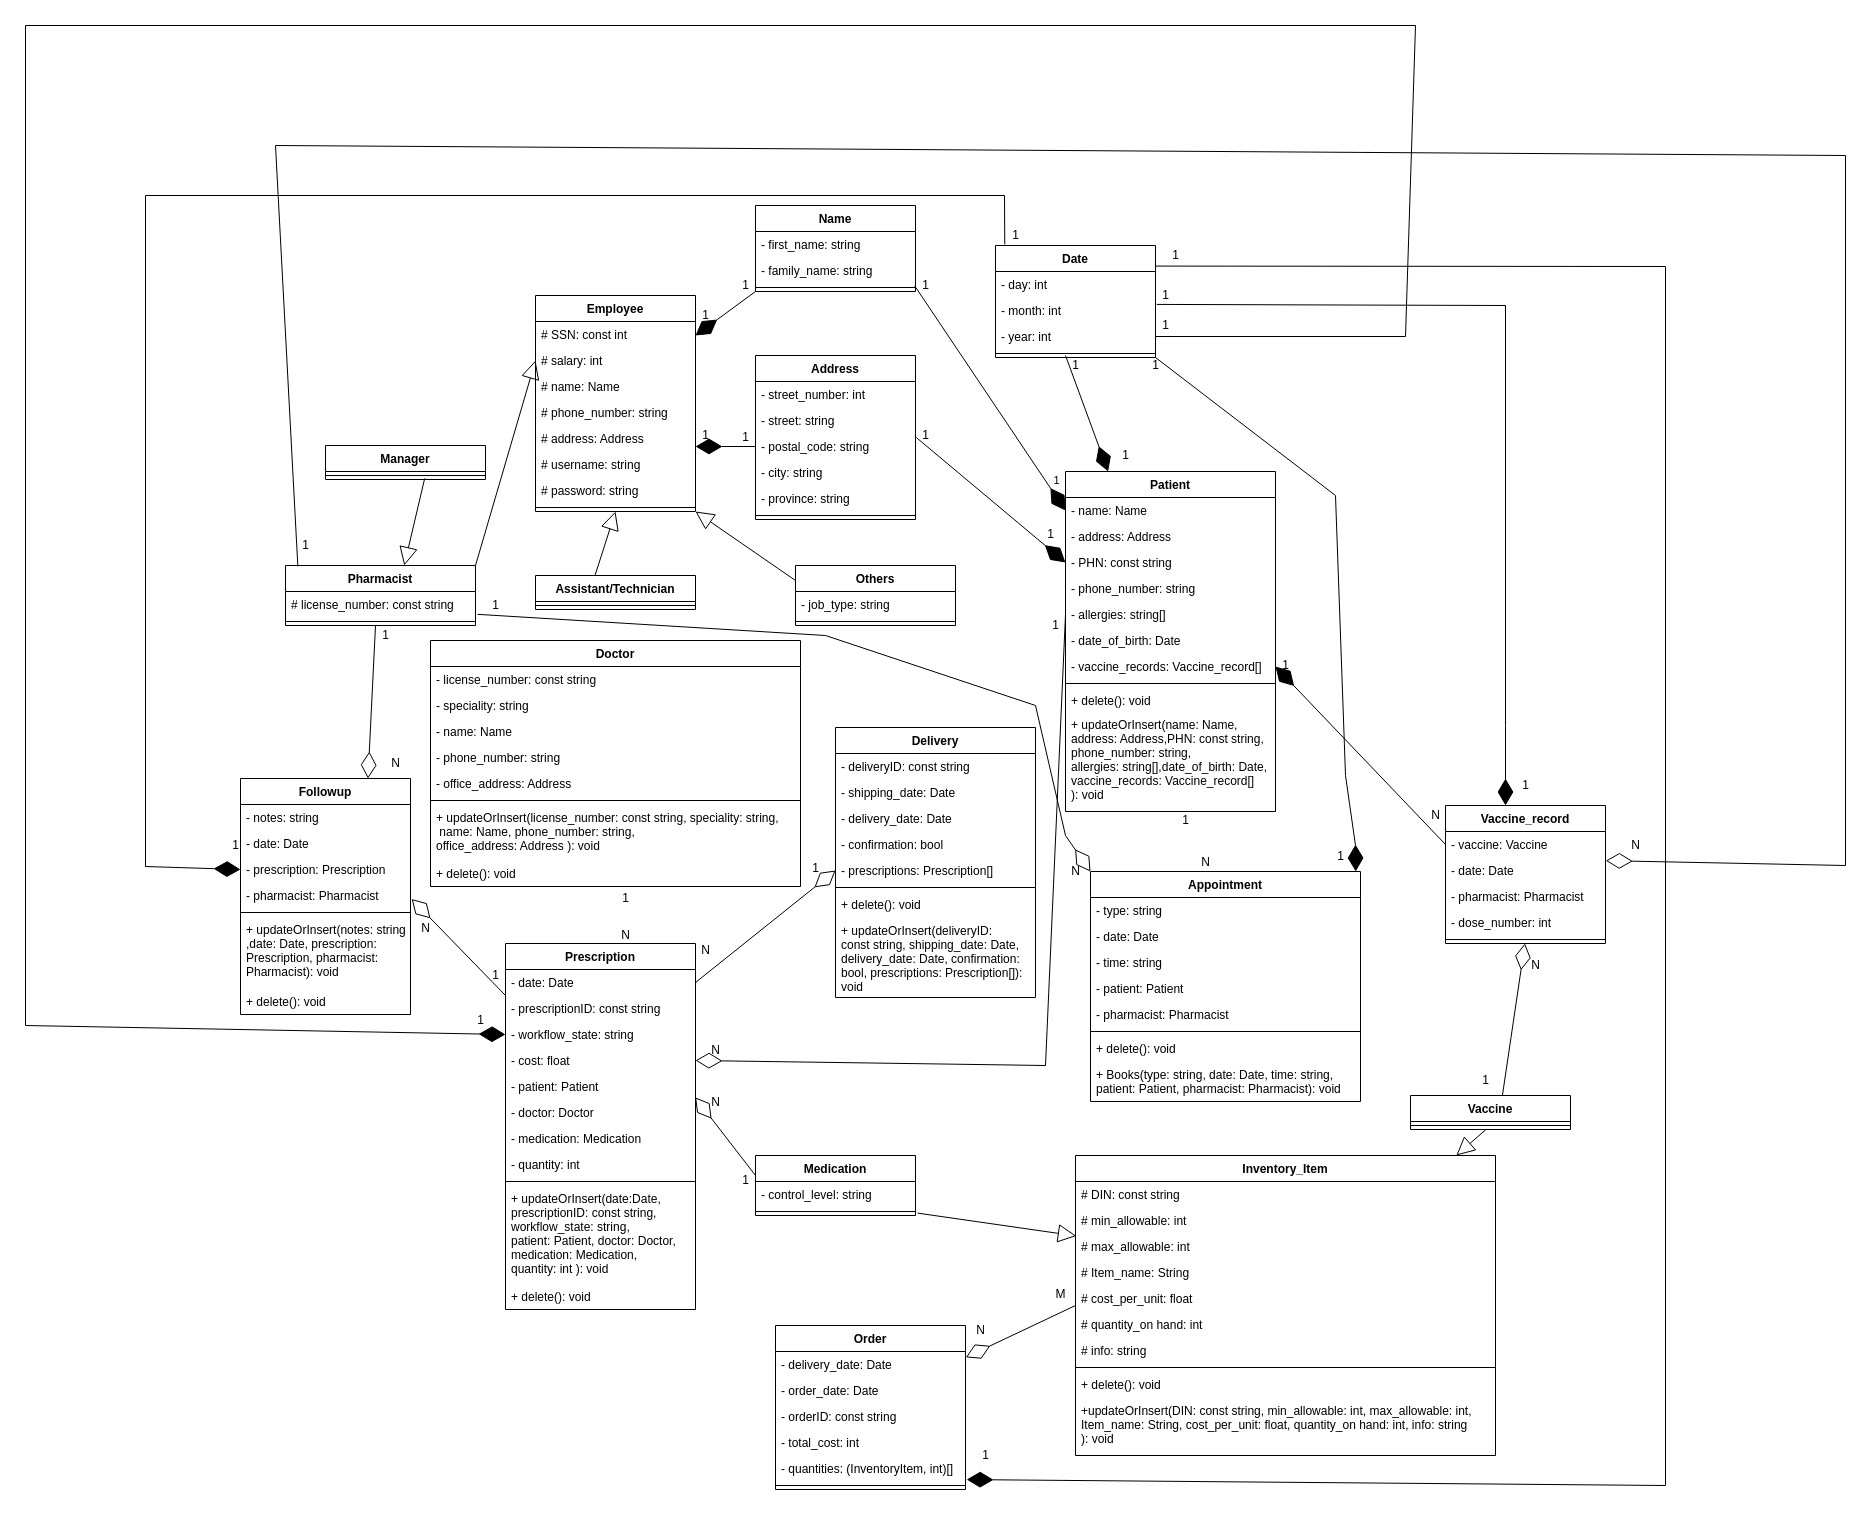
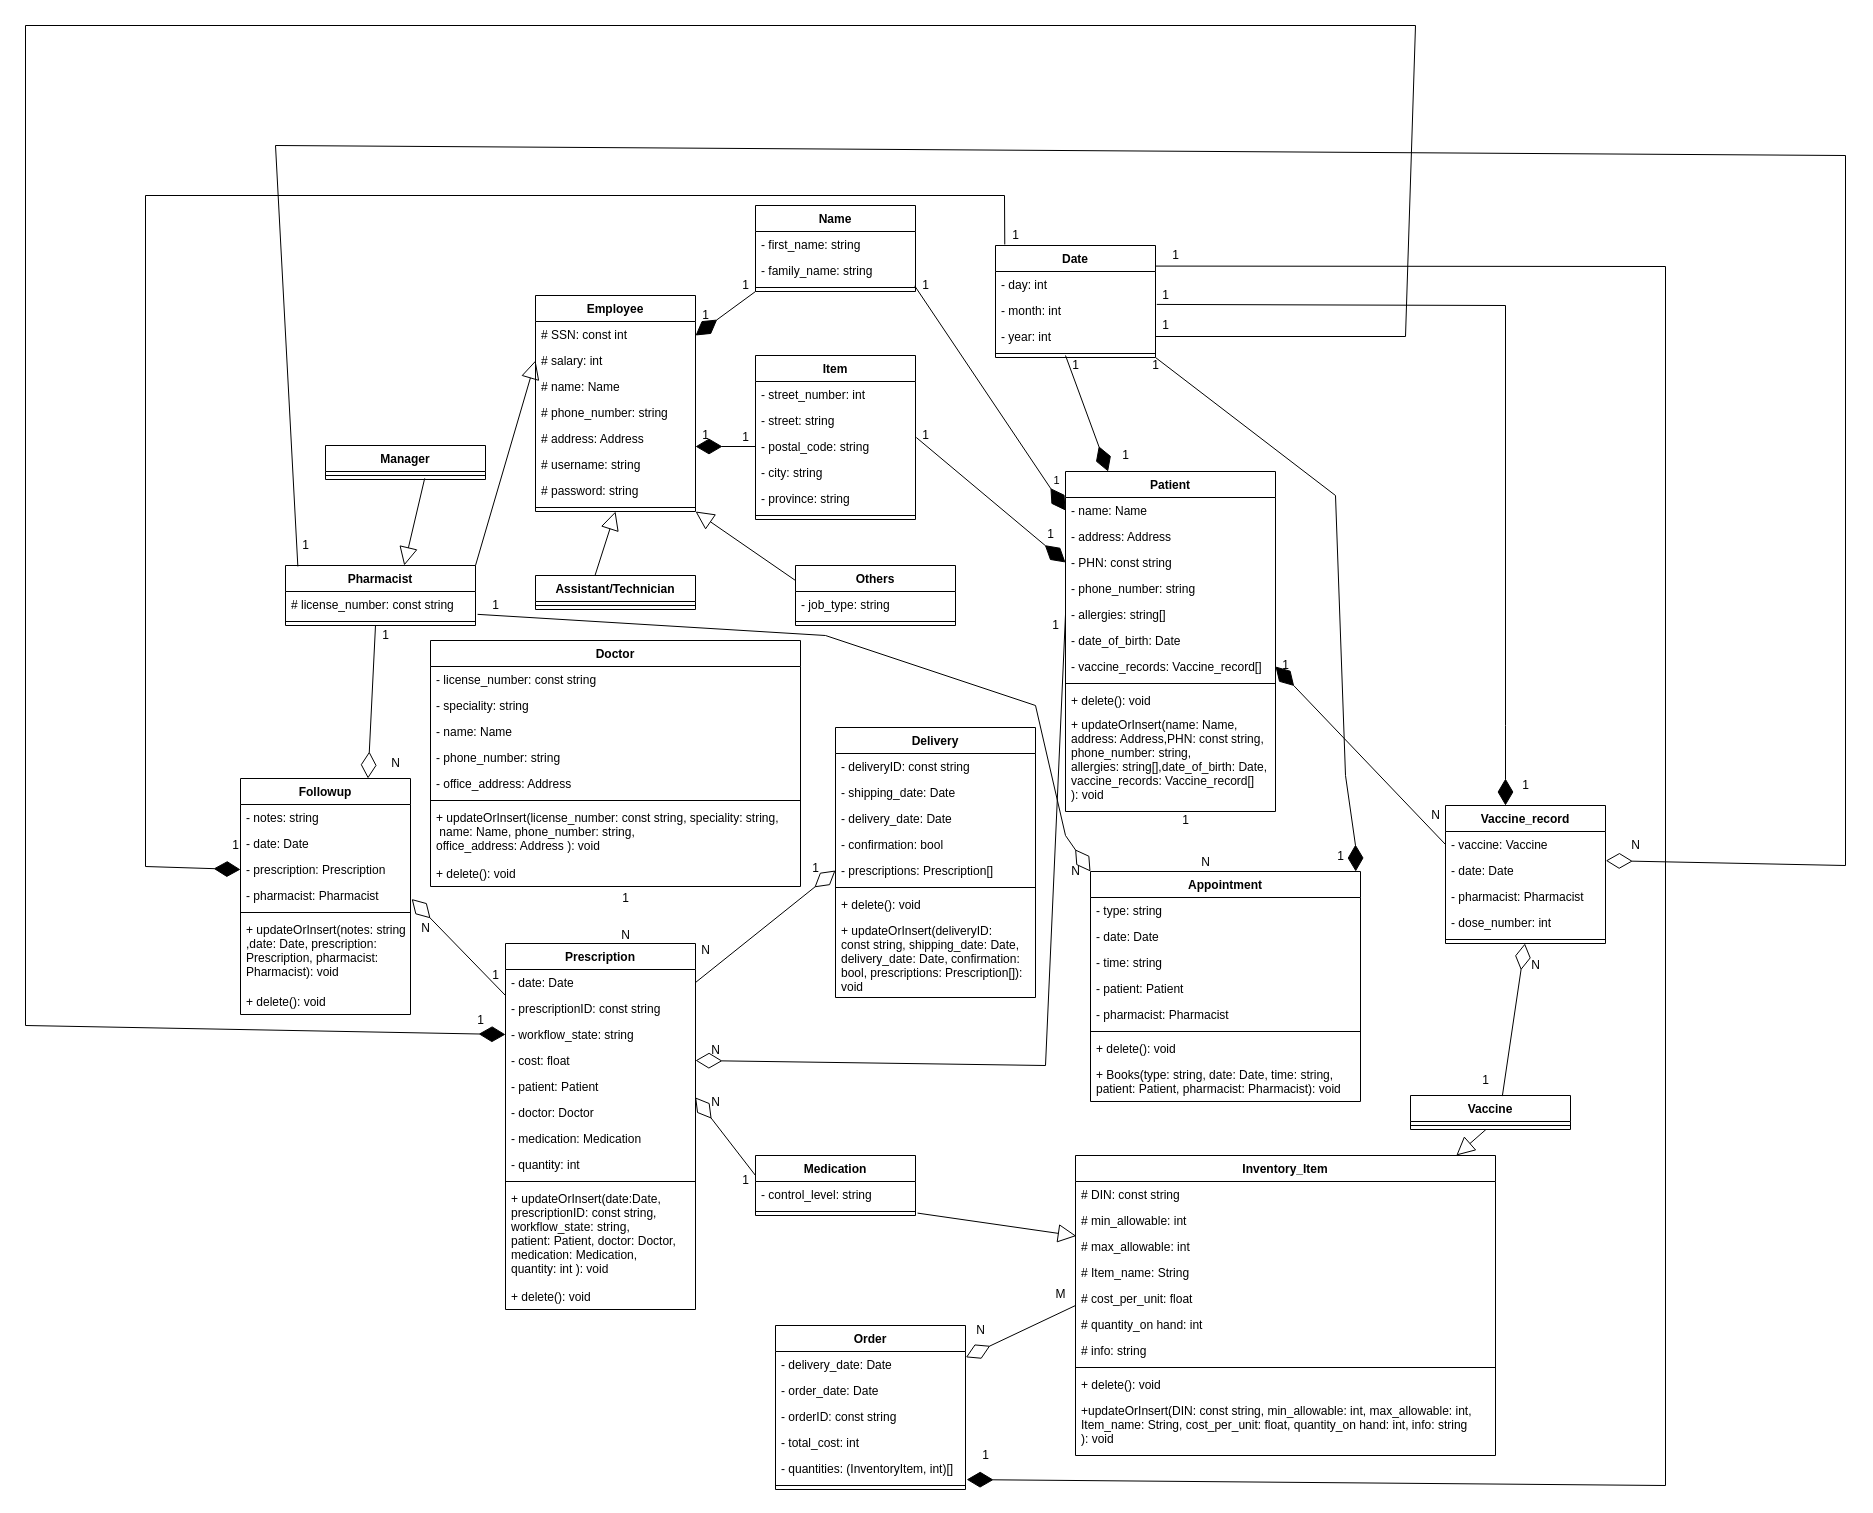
(835, 369) -> (835, 369)
